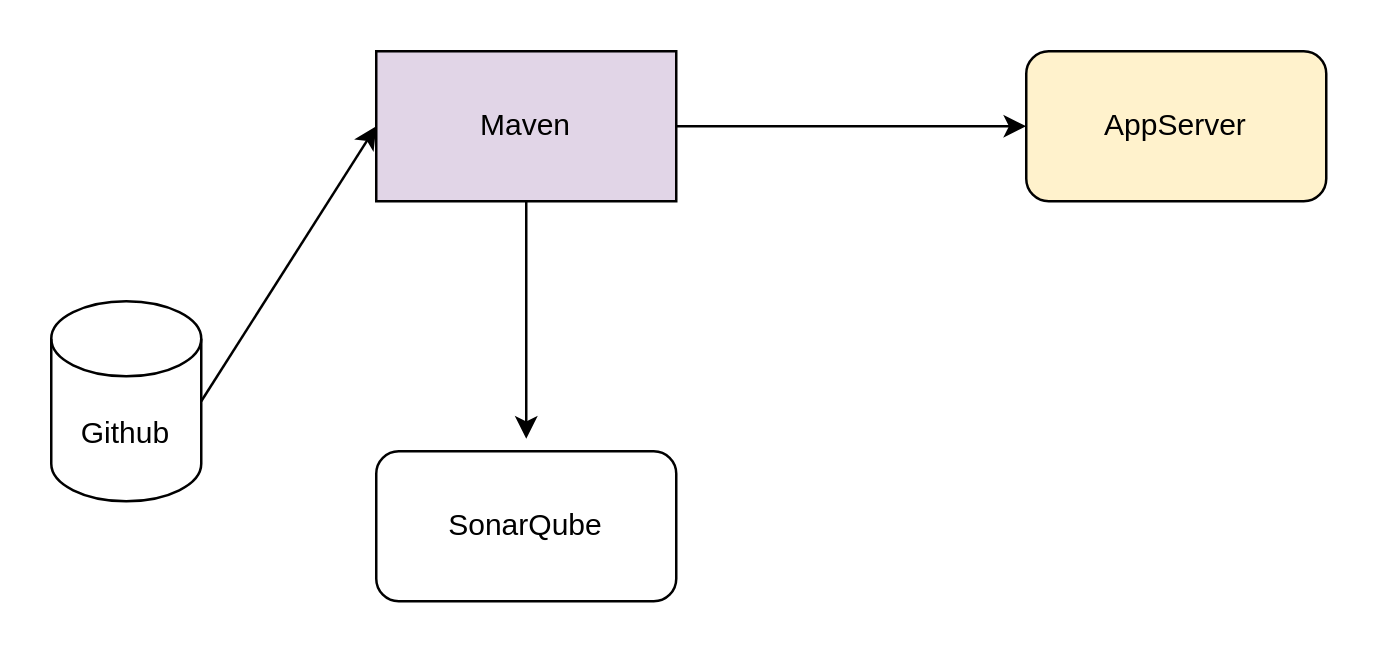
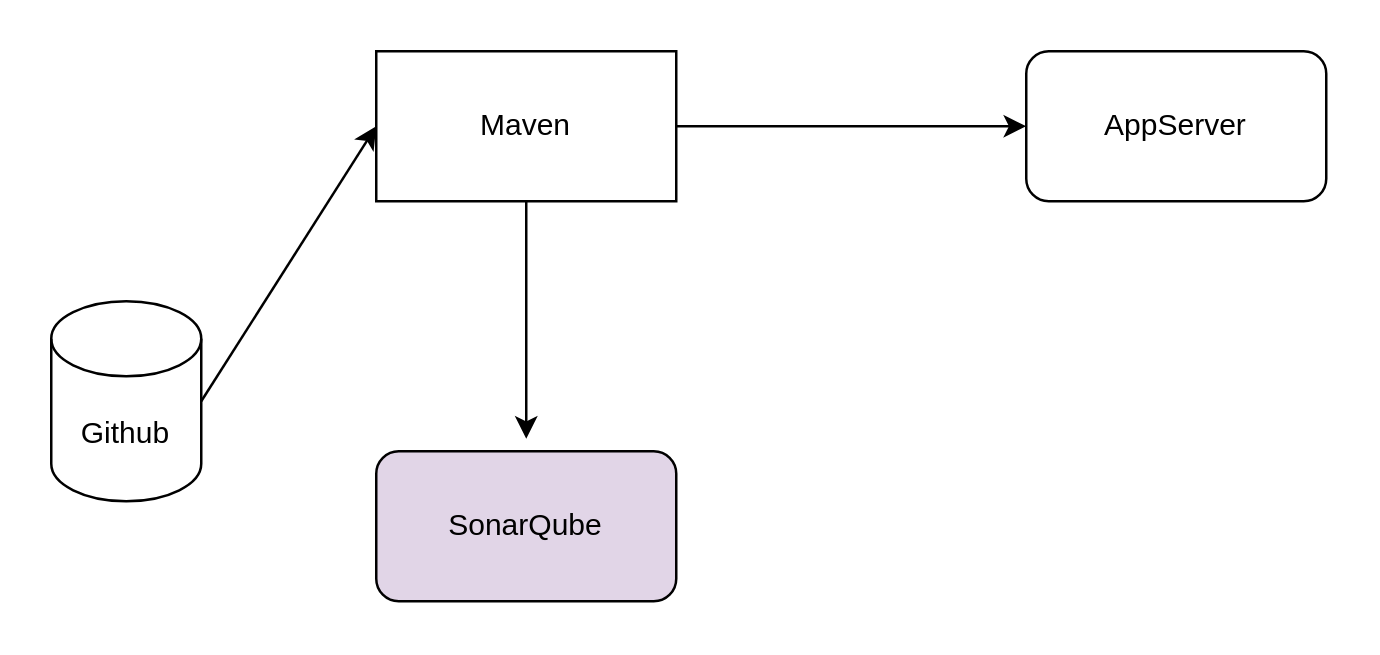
(526, 126) -> (526, 126)
(1176, 126) -> (1176, 126)
(526, 526) -> (526, 526)
